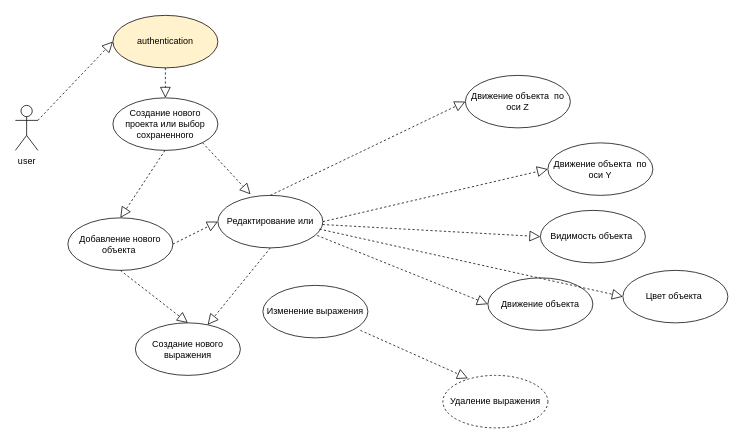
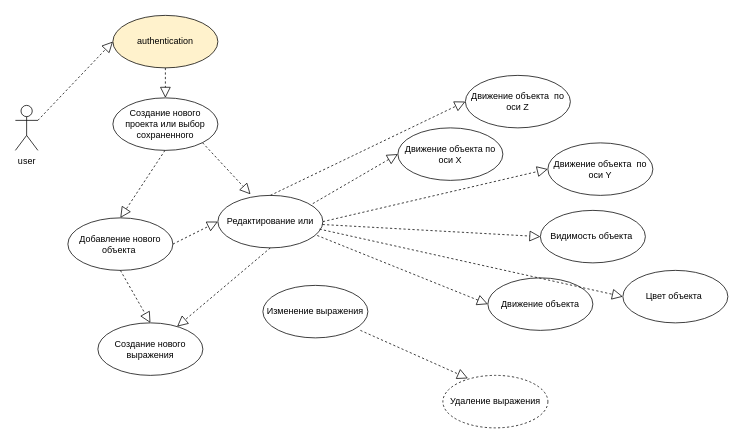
none -> (450, 154)
none -> (350, 182)
(188, 349) -> (150, 349)
